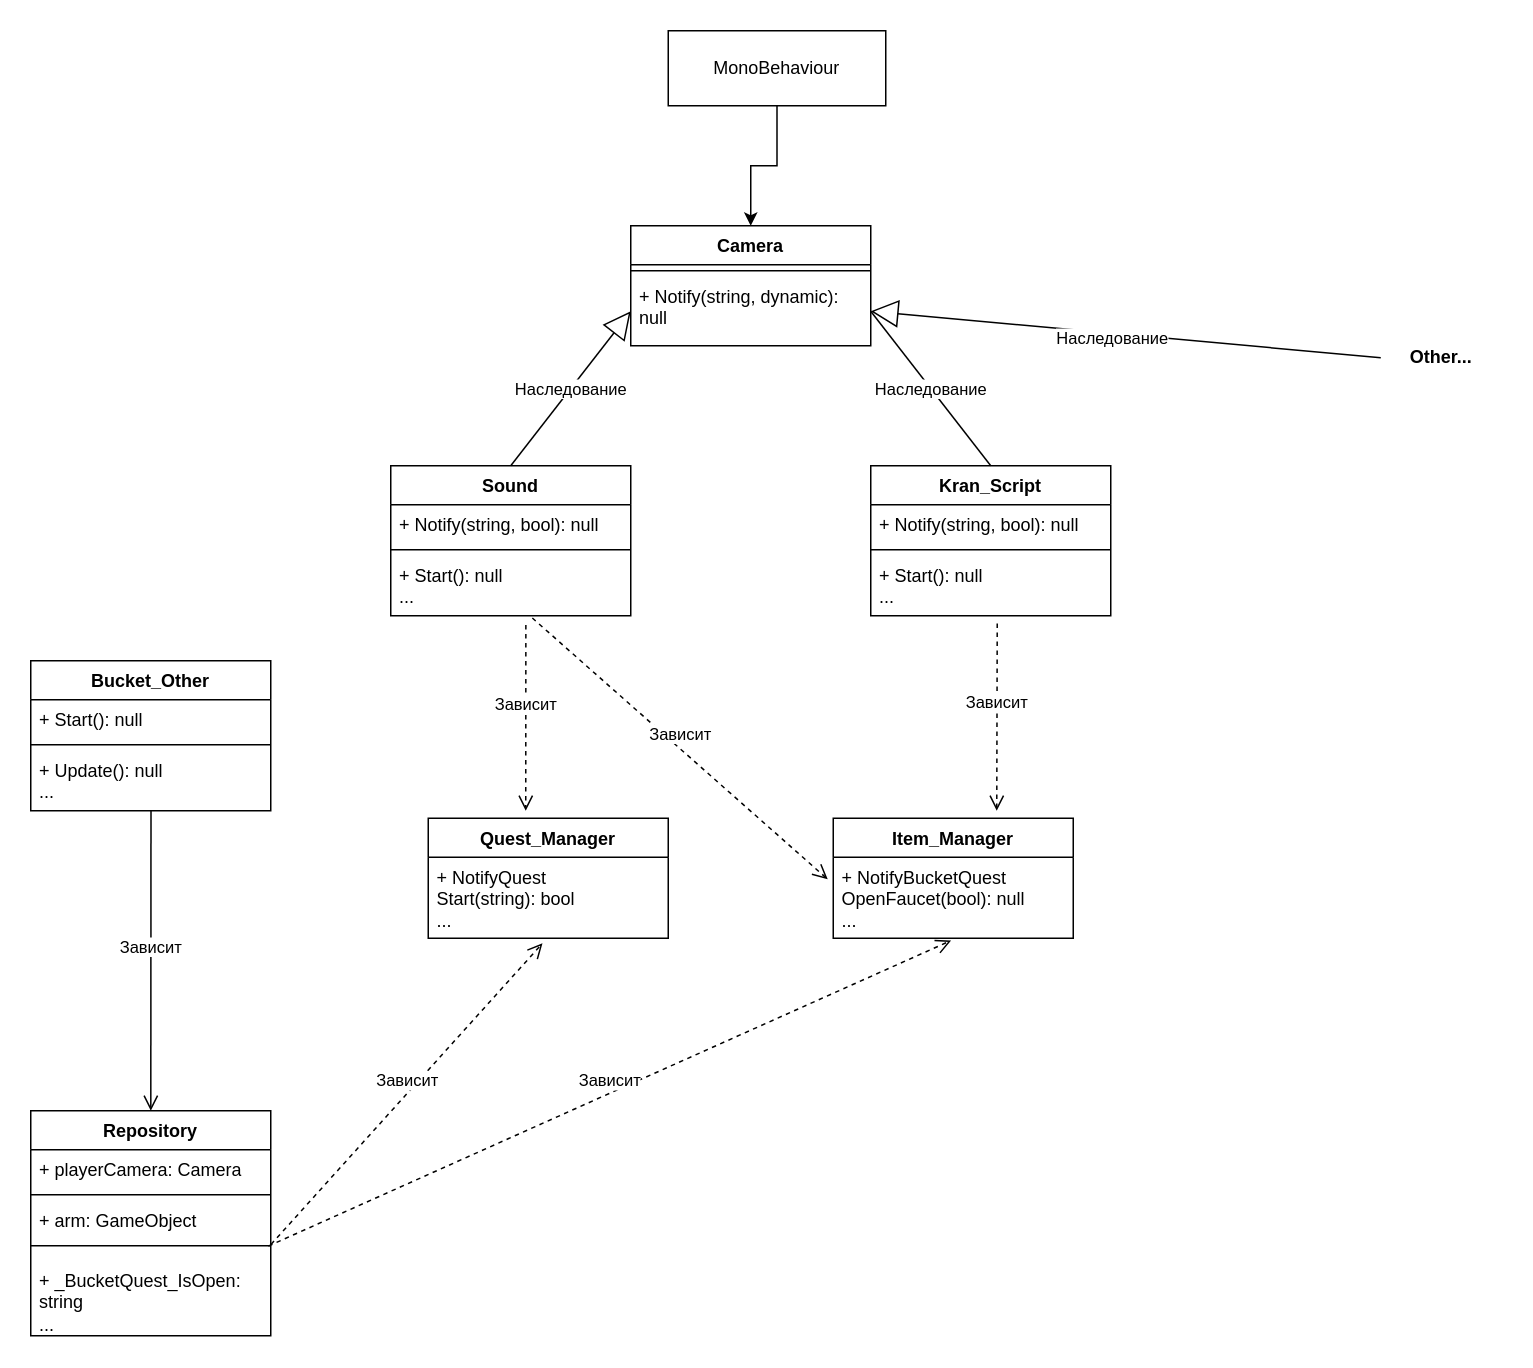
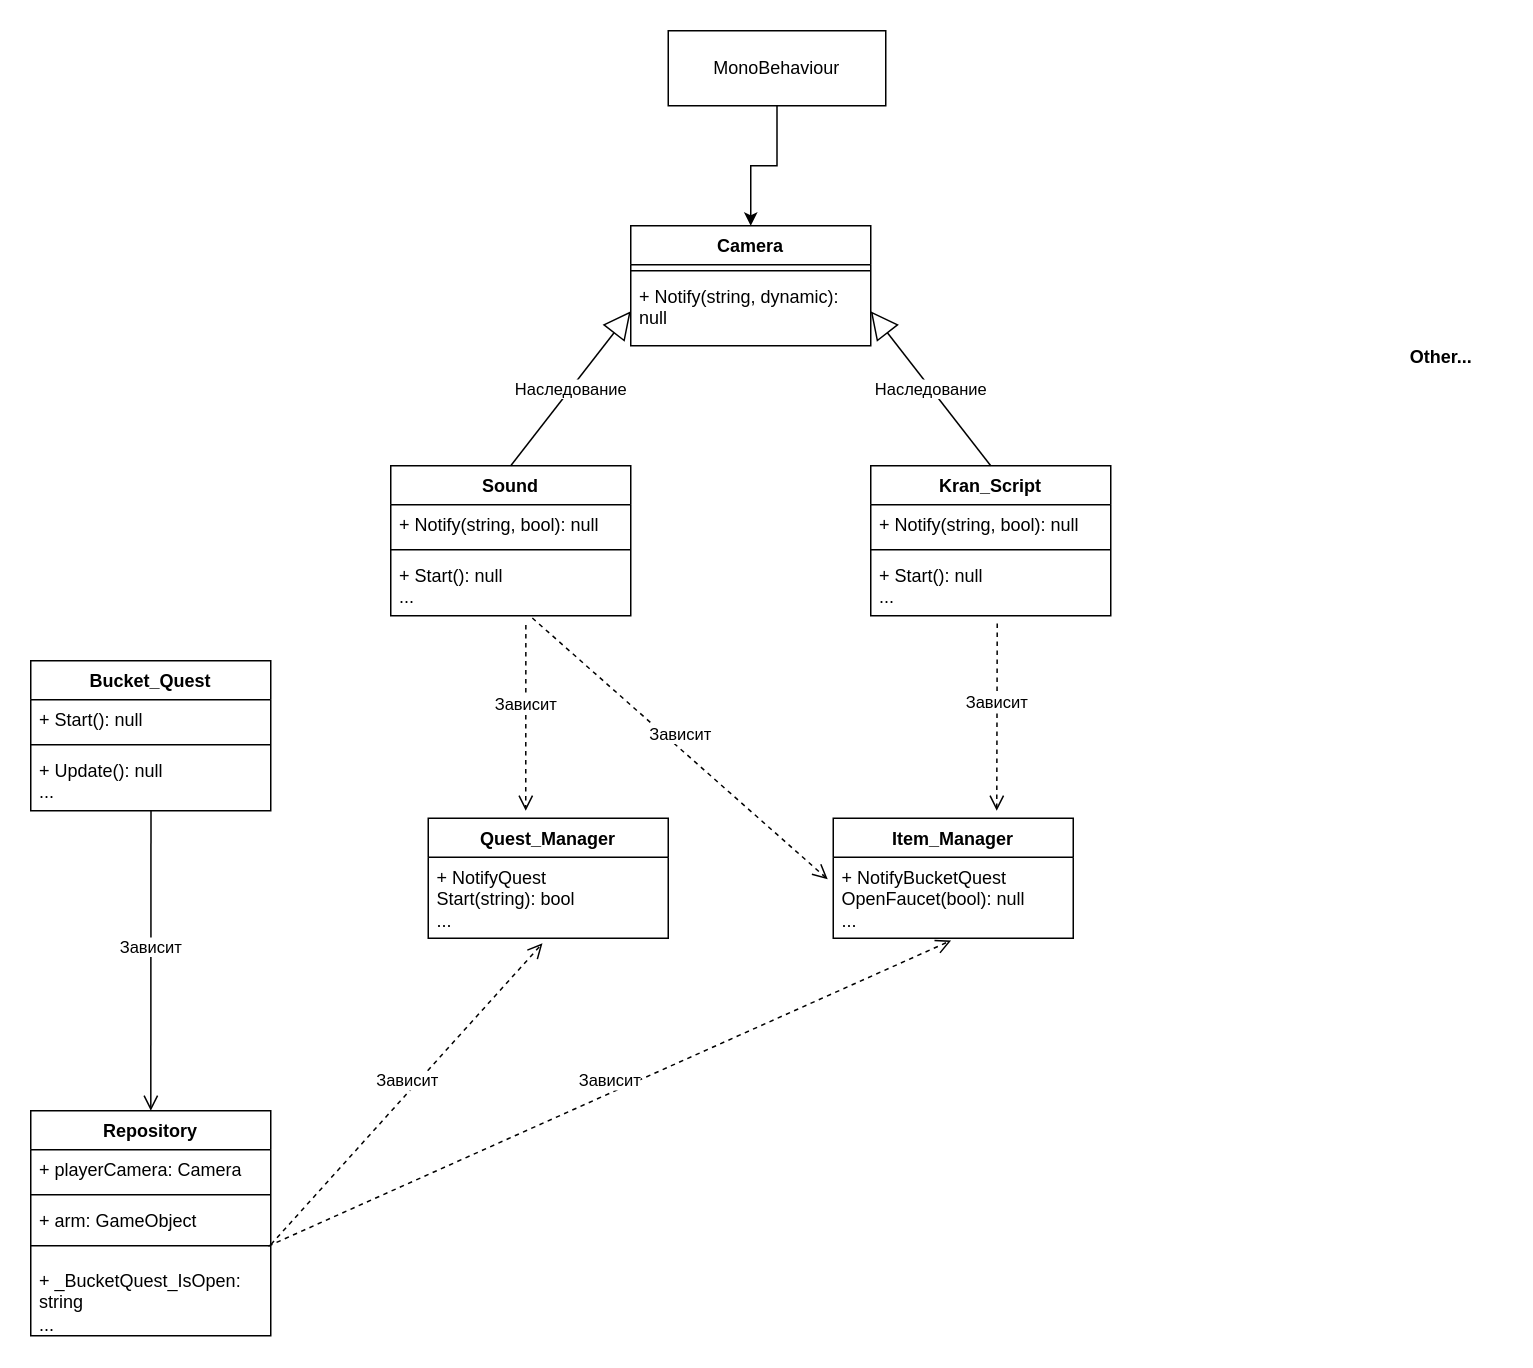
(881, 324) -> (888, 334)
(1243, 345) -> none
(151, 682) -> (151, 682)
